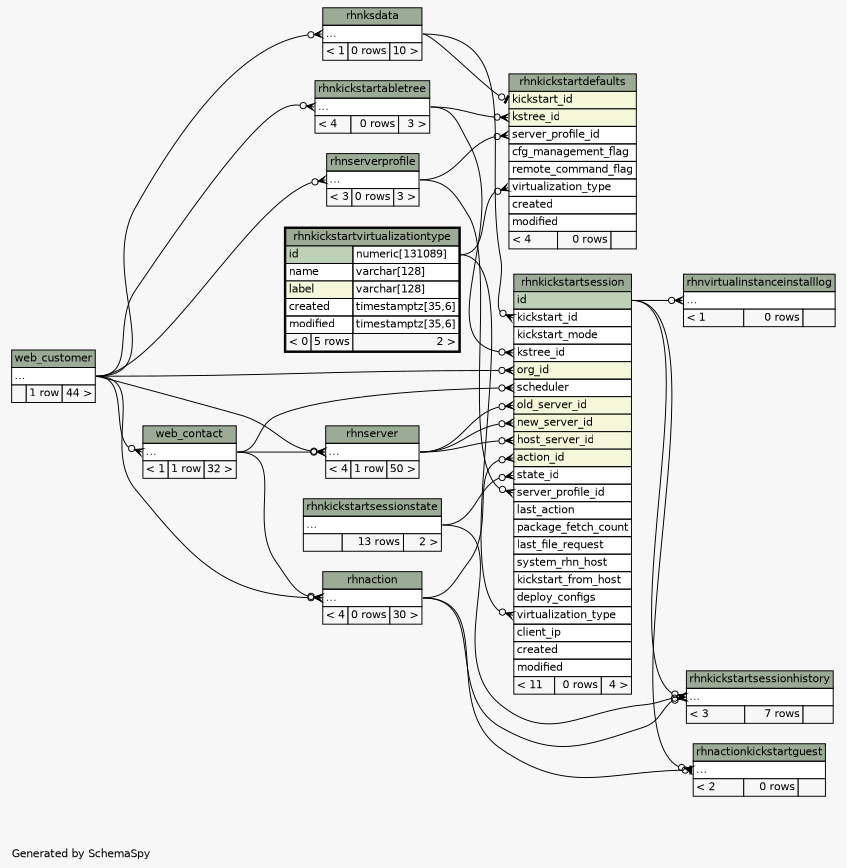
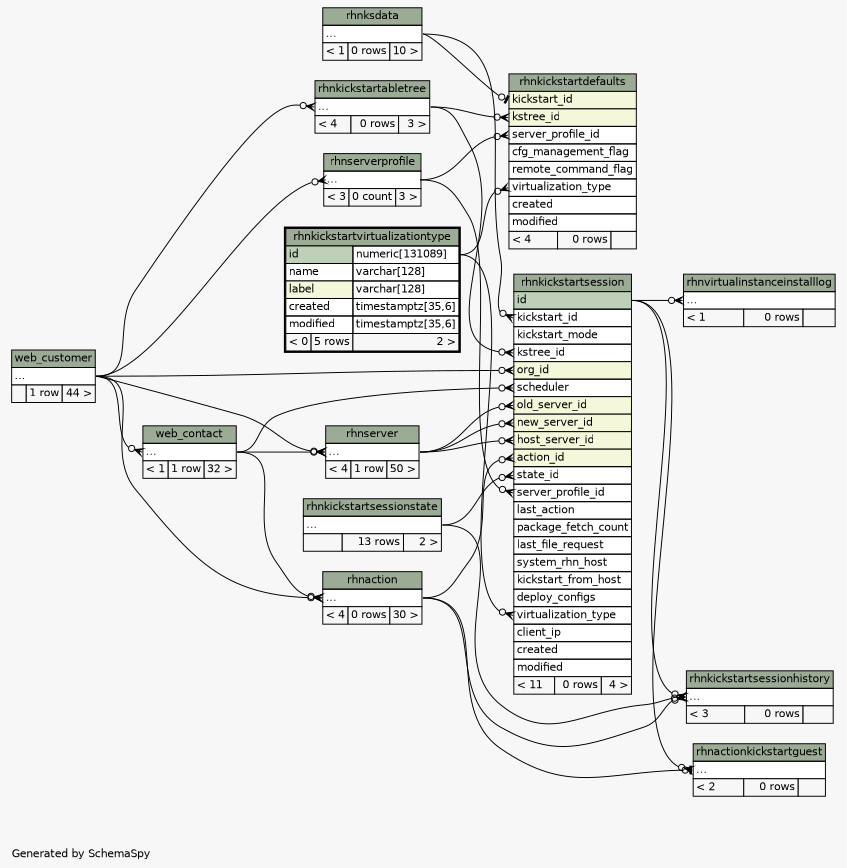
(150, 183) -> none
(373, 197) -> (372, 197)
(782, 714) -> (782, 714)
